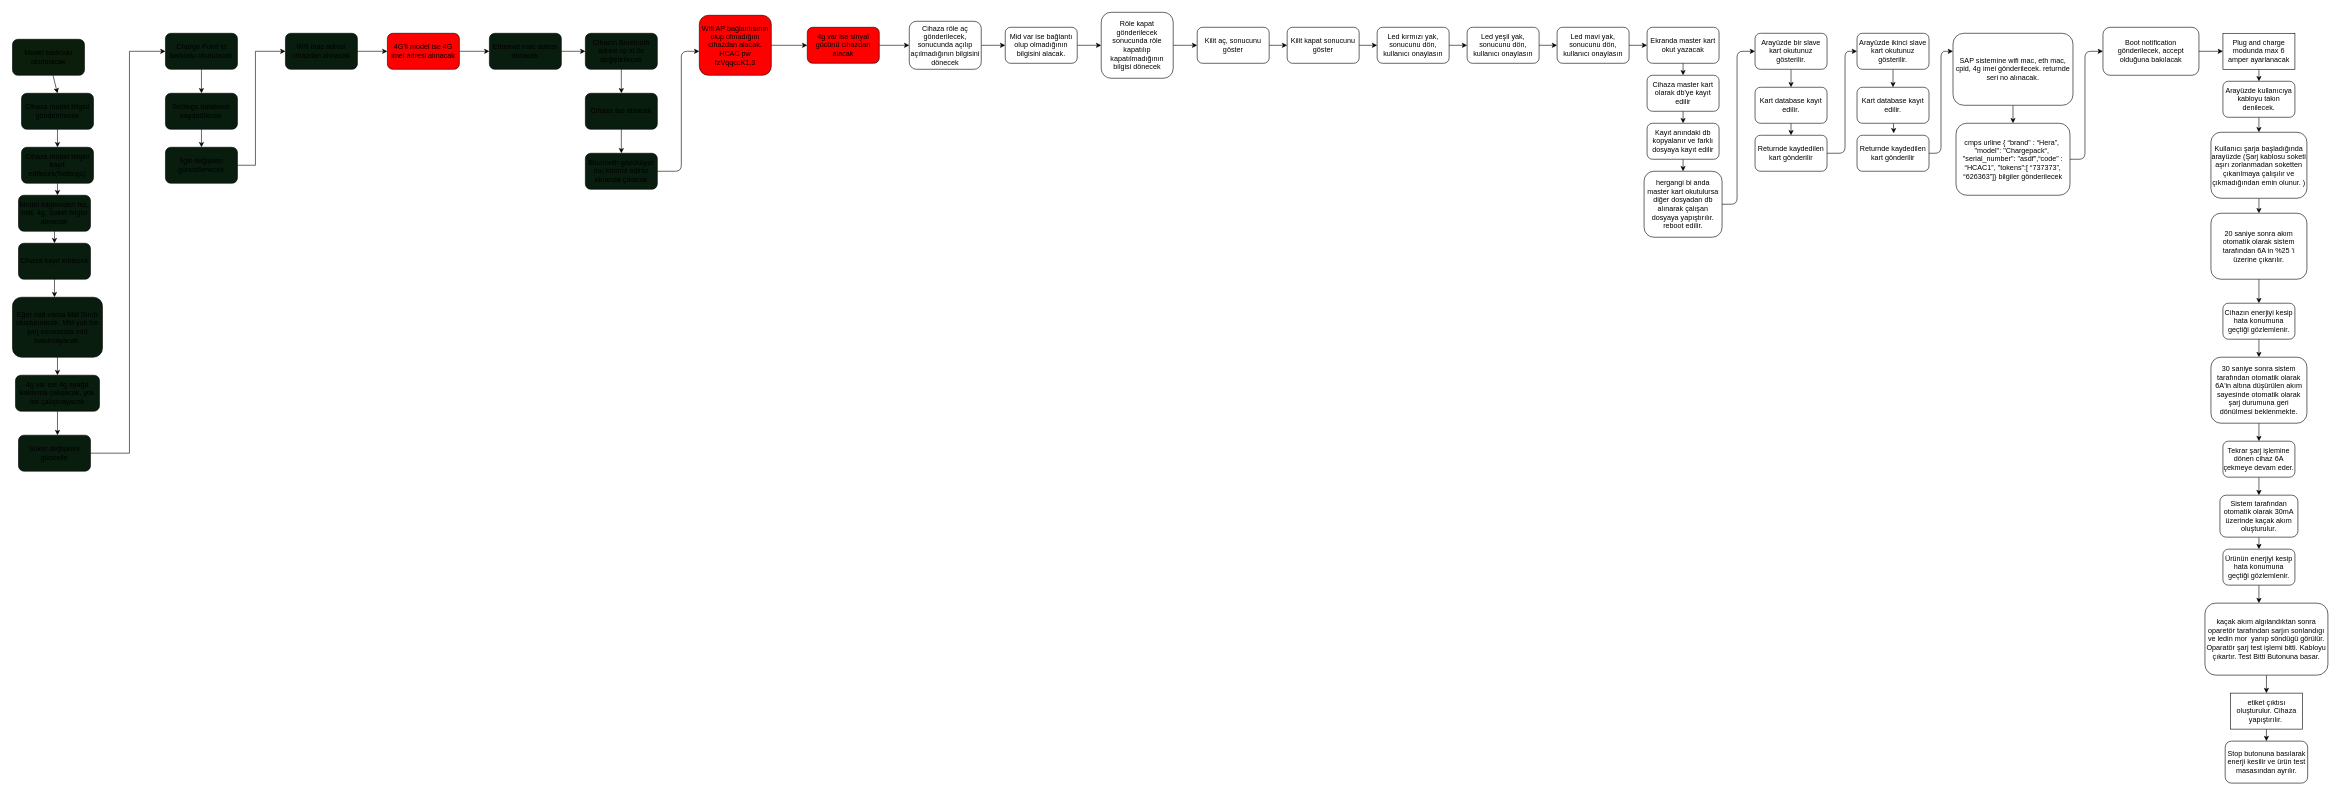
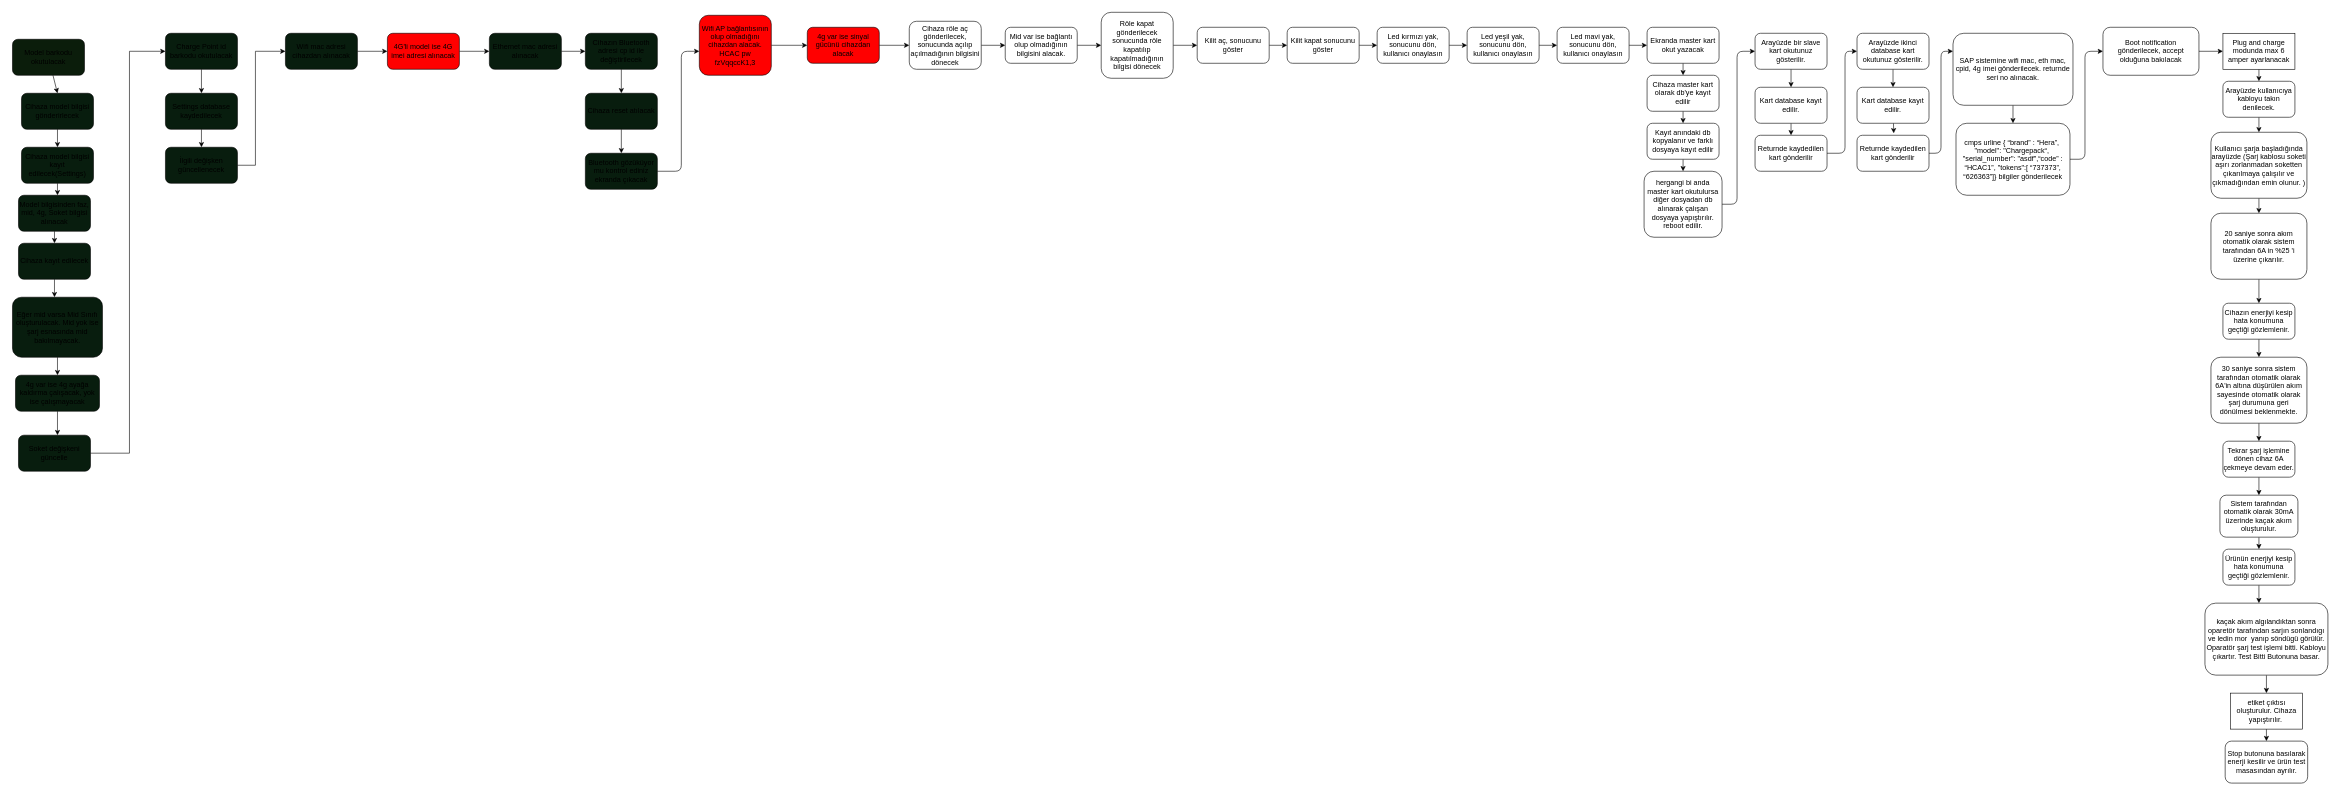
(1893, 51) -> (1893, 51)
(621, 111) -> (621, 111)
